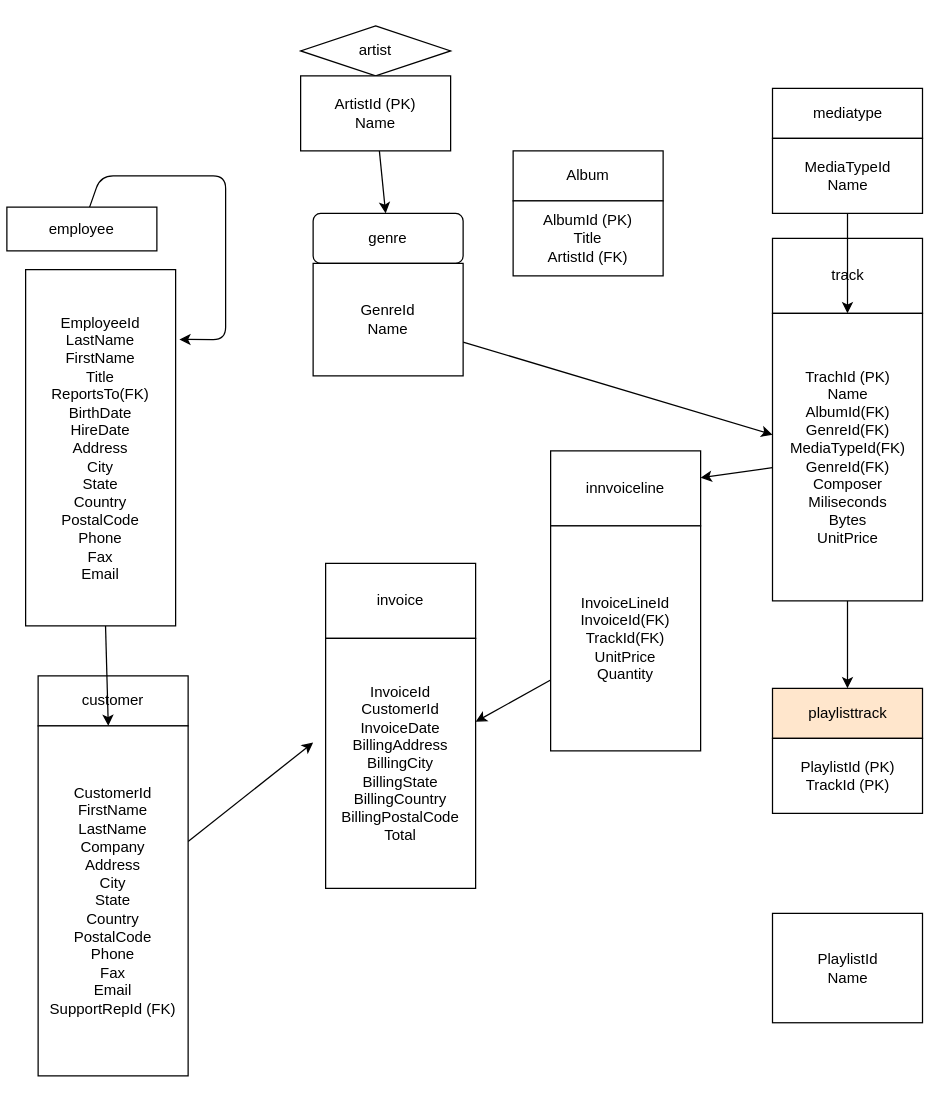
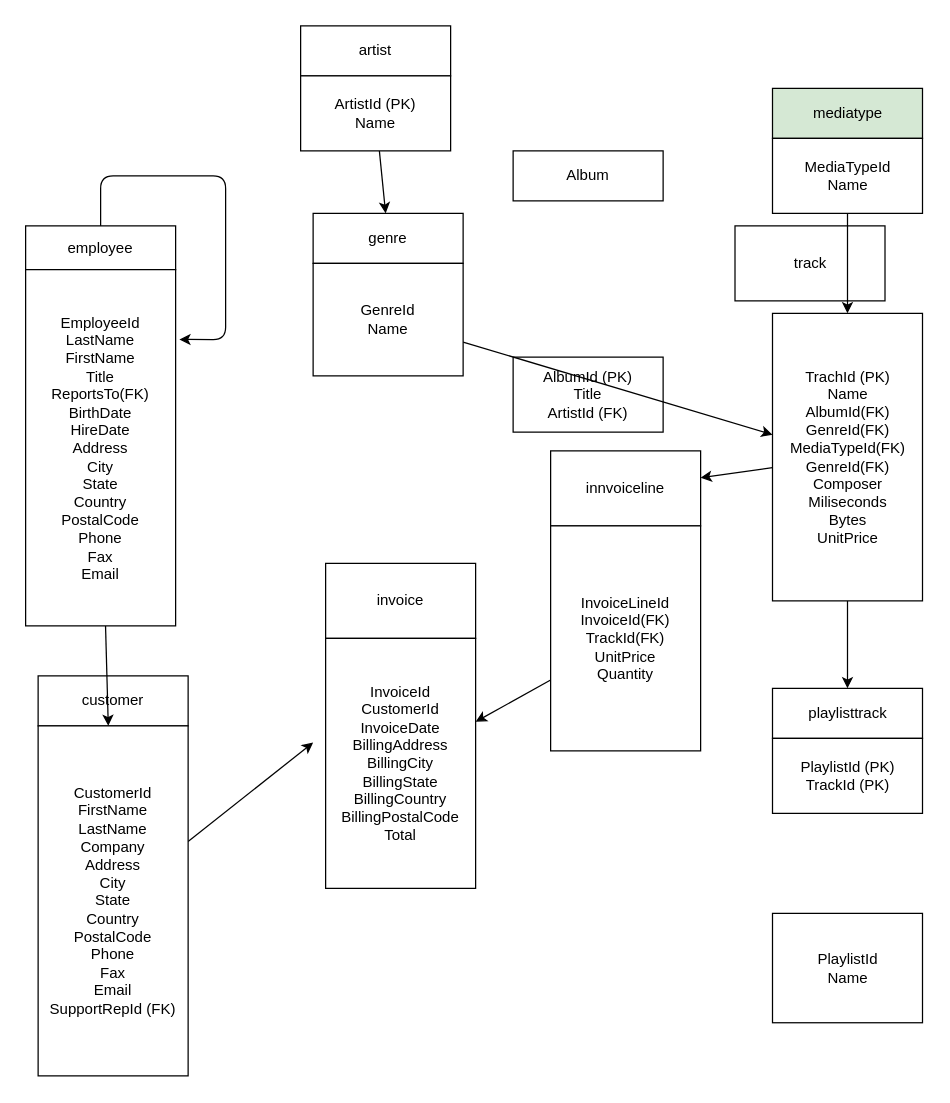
(376, 51) -> (376, 51)
(848, 113) -> (848, 113)
(82, 229) -> (101, 248)
(388, 238) -> (388, 238)
(588, 238) -> (588, 394)
(848, 276) -> (810, 263)
(848, 713) -> (848, 713)
